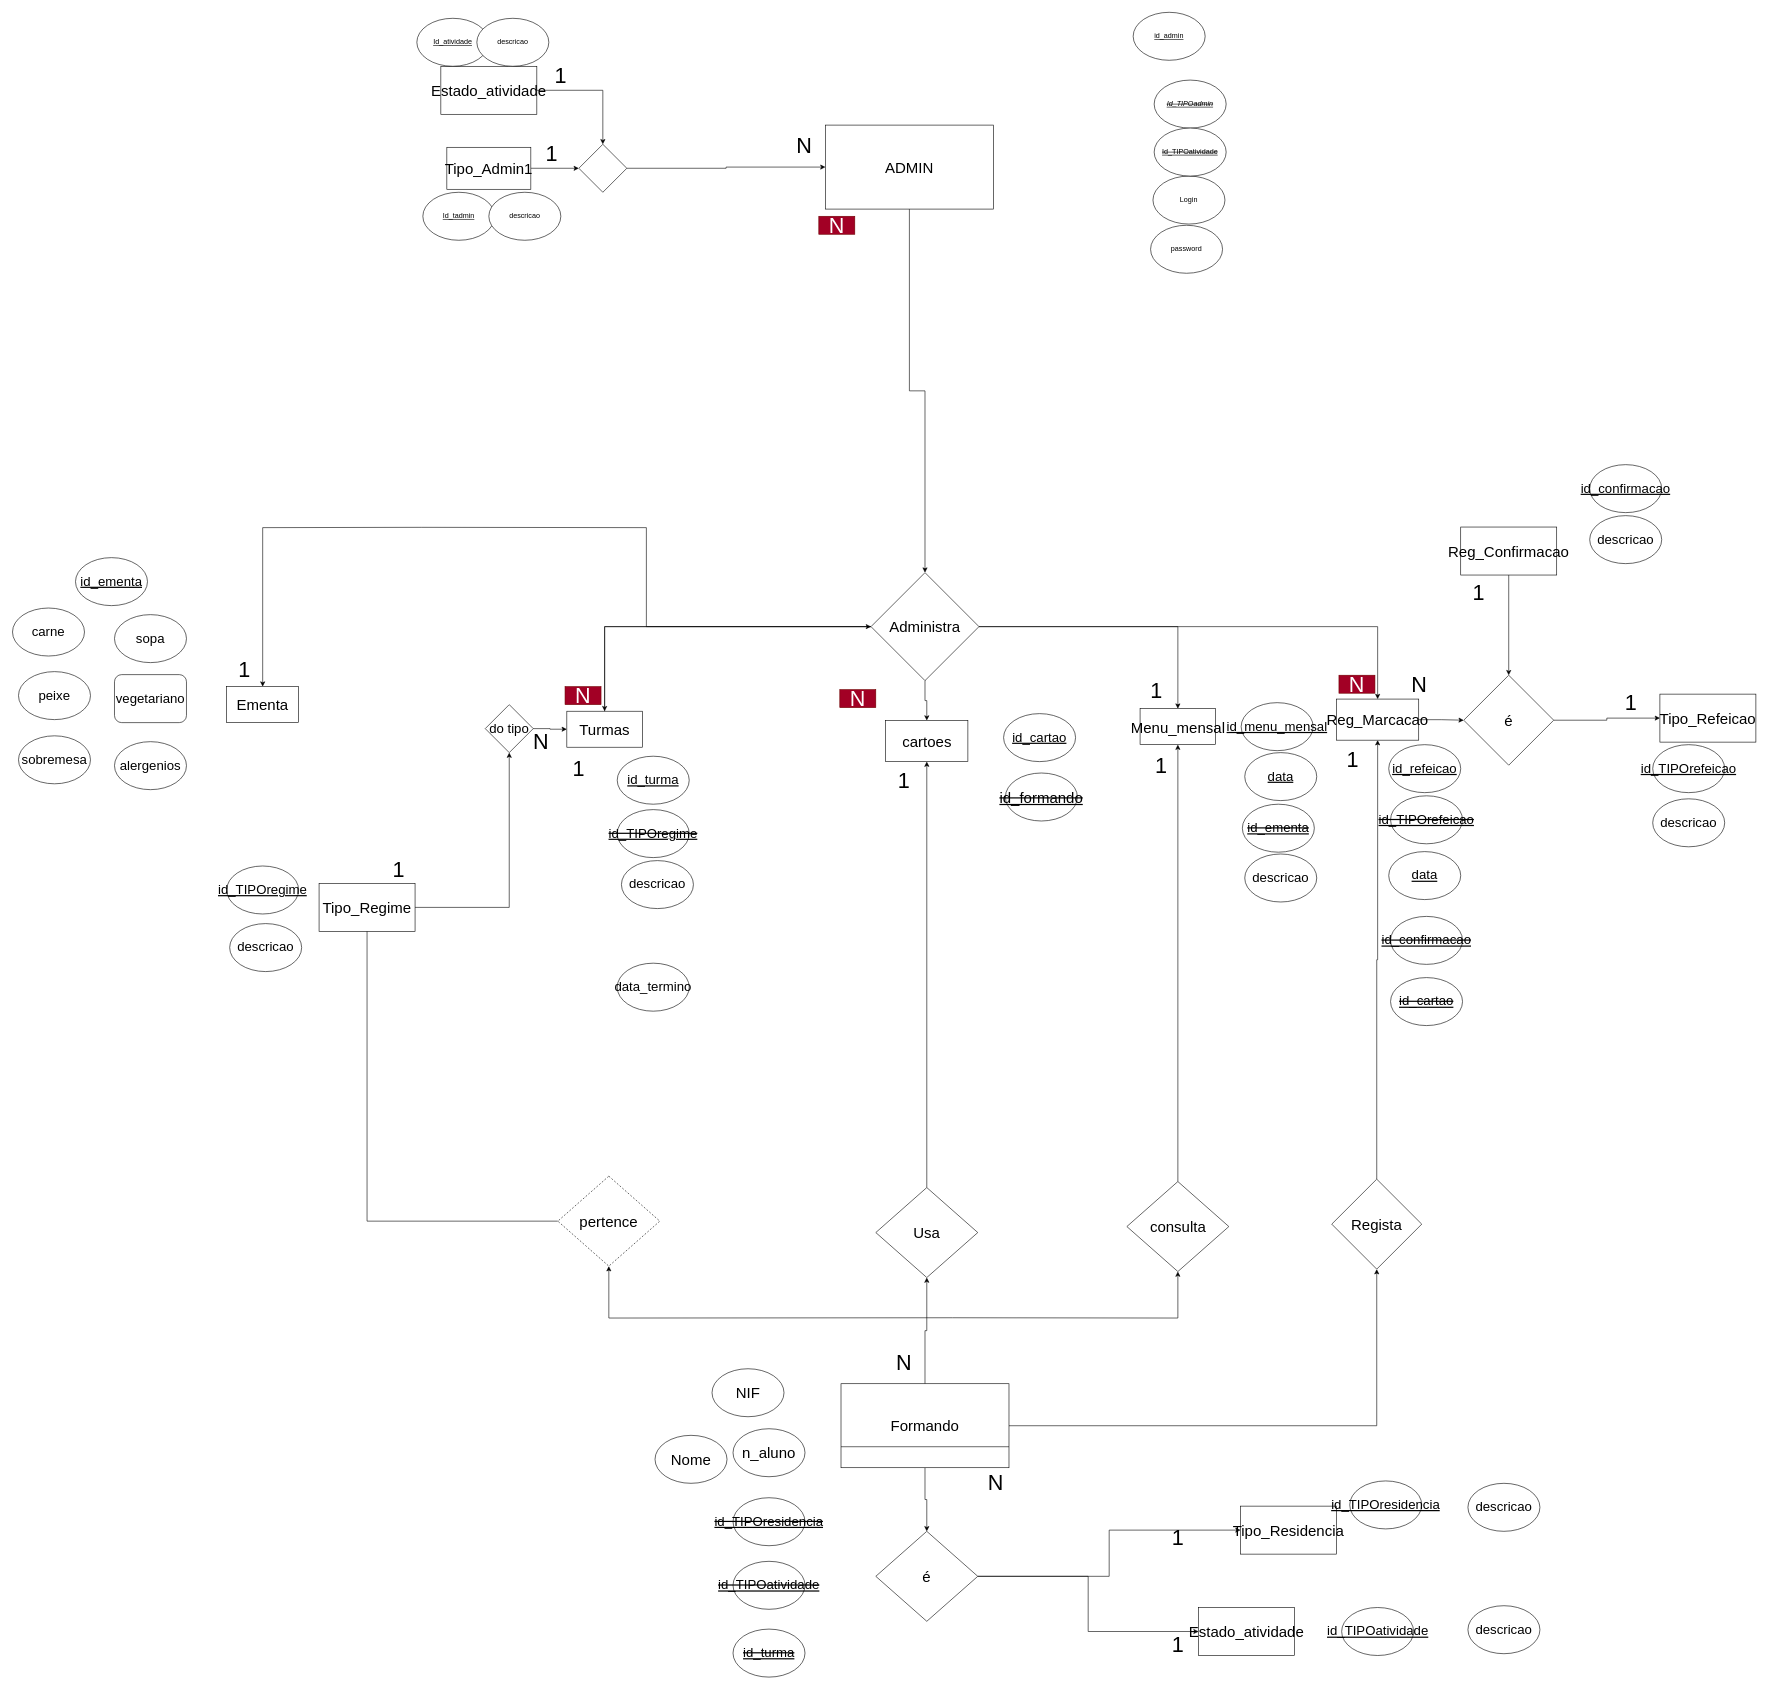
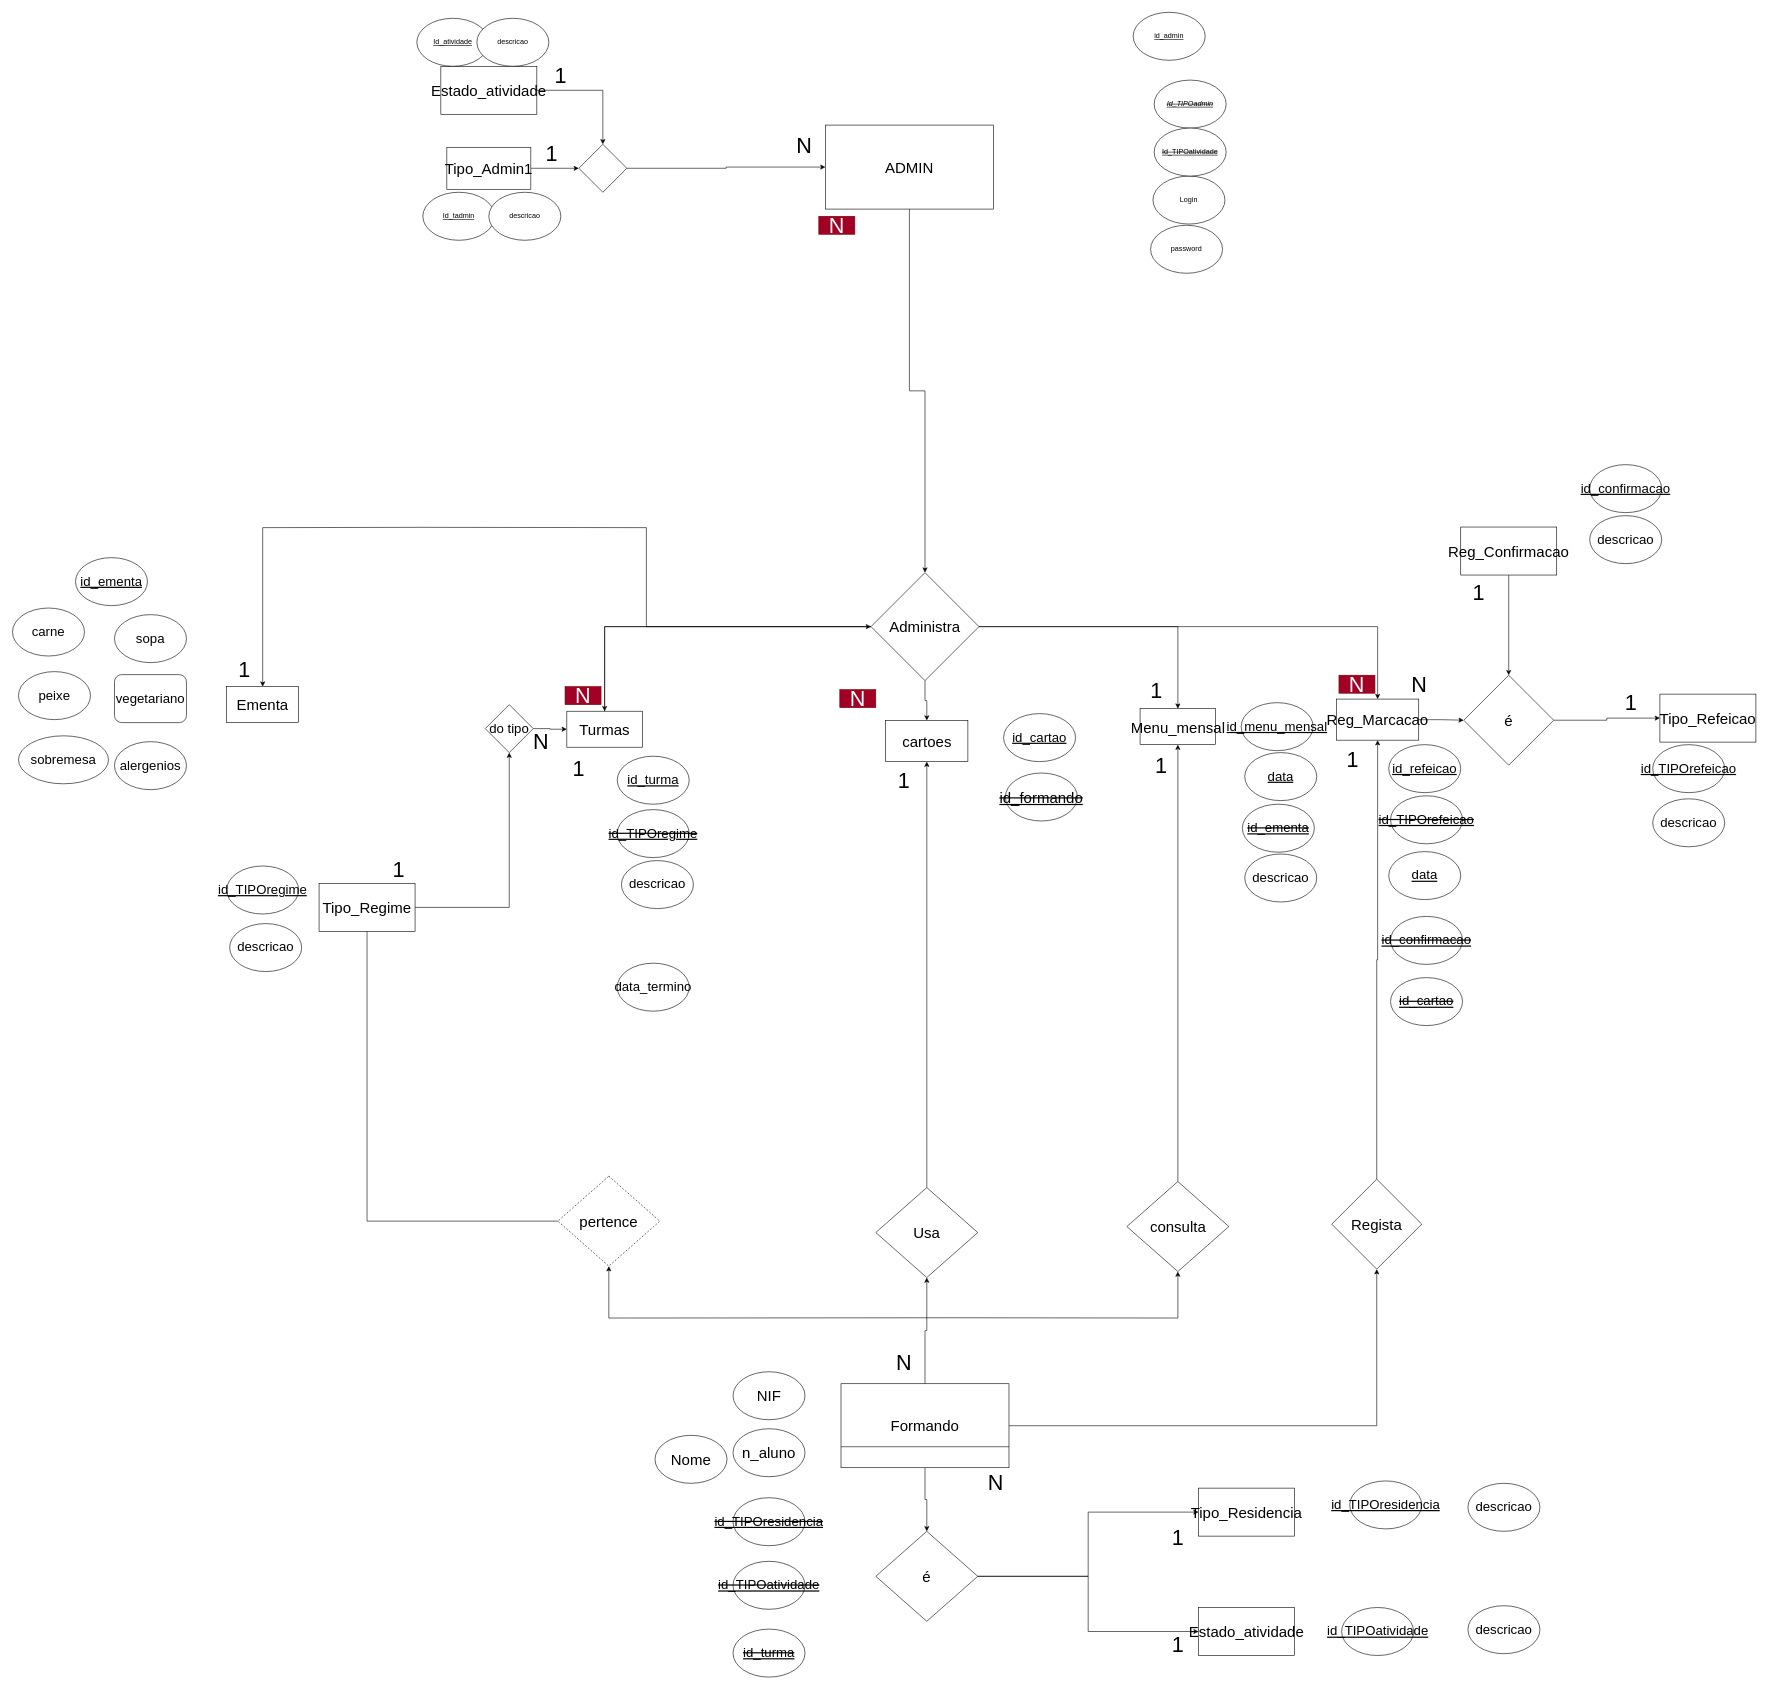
(54, 760) -> (63, 760)
(748, 1393) -> (769, 1396)
(1289, 1530) -> (1247, 1512)
